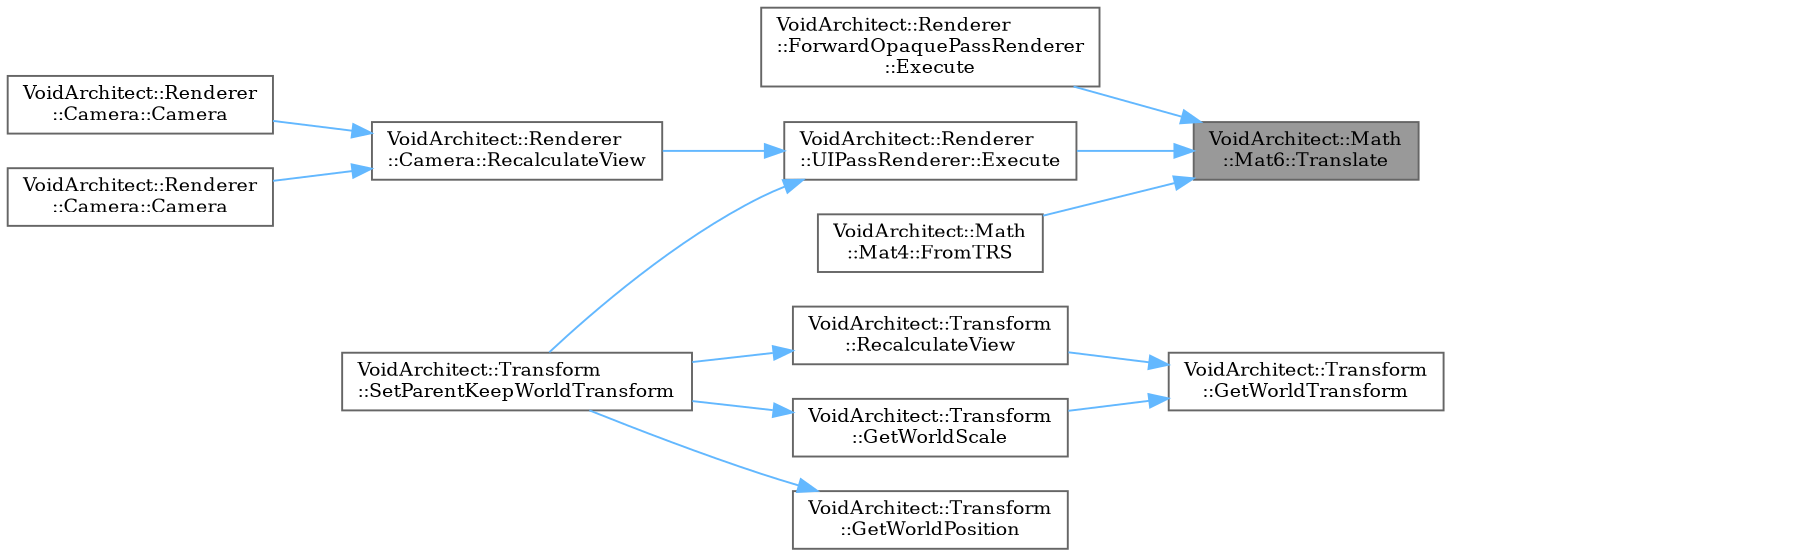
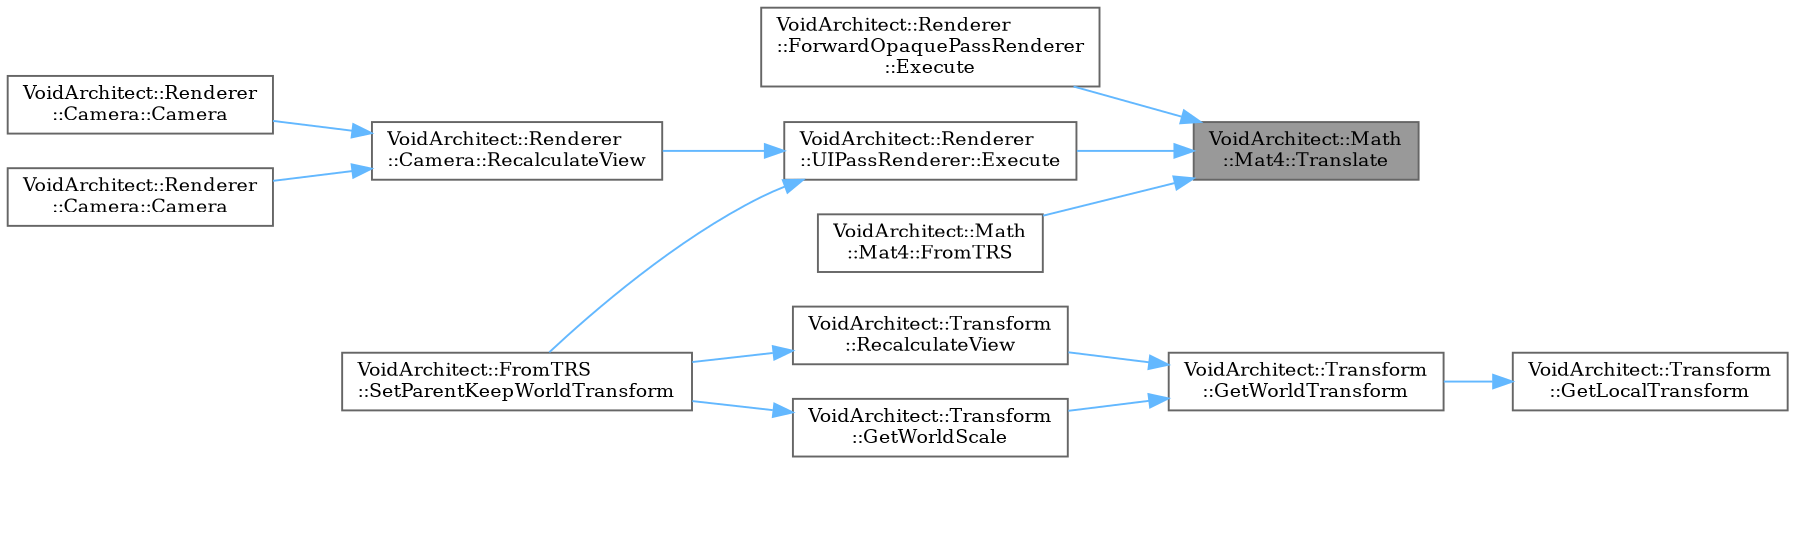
(1306, 151) -> (1306, 151)
(517, 382) -> (517, 382)
none -> (1650, 382)
(930, 520) -> none
